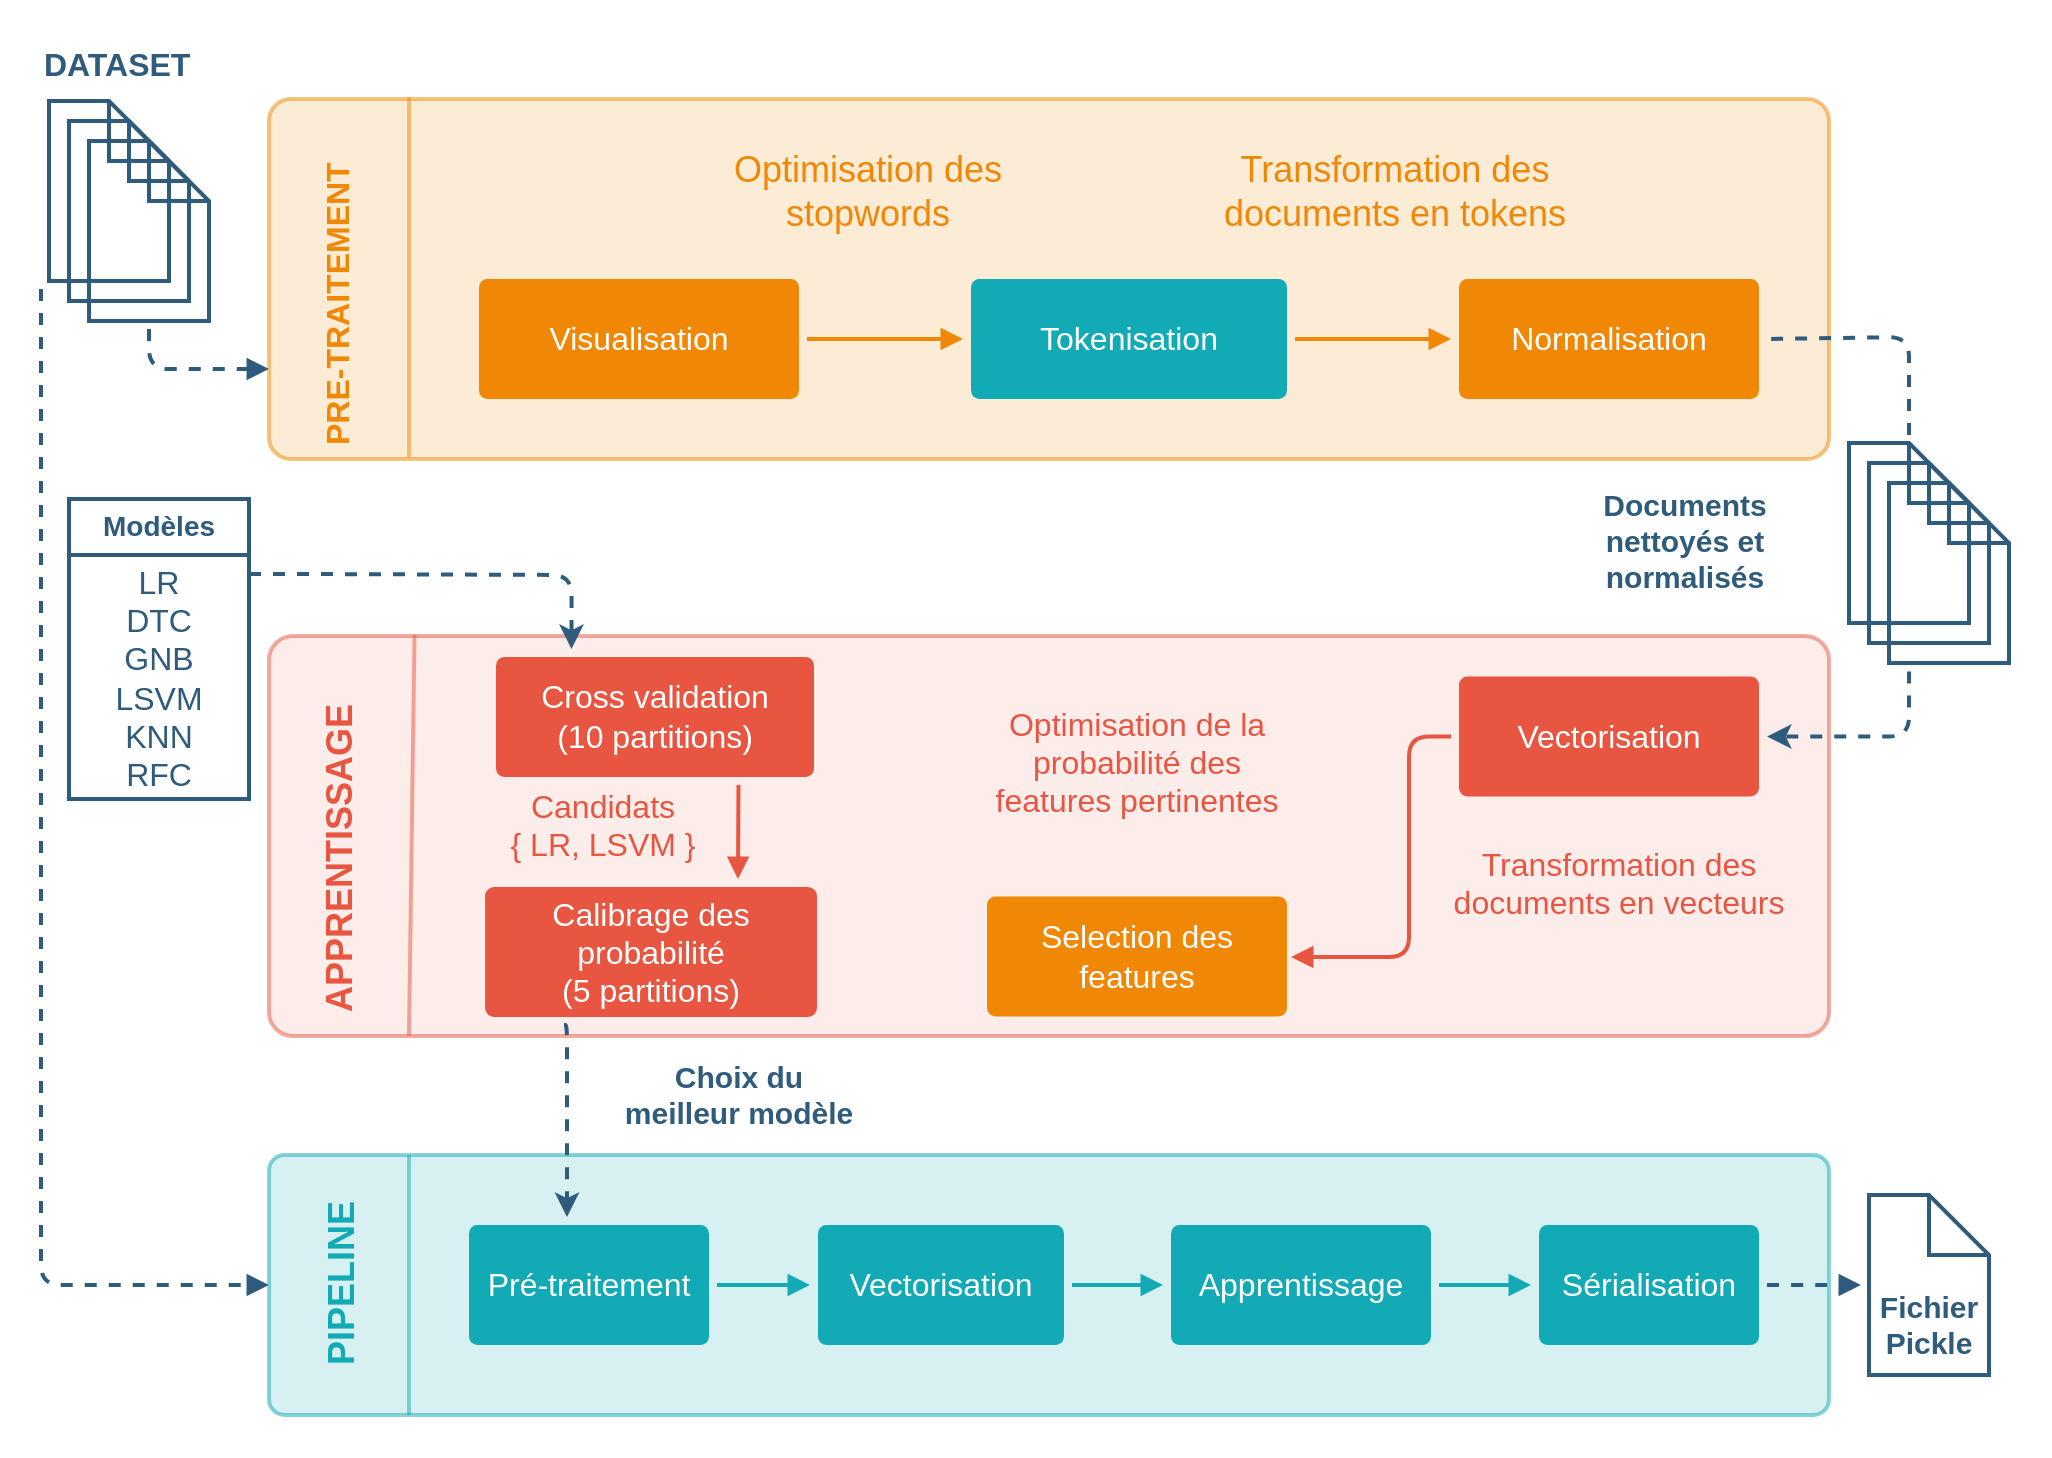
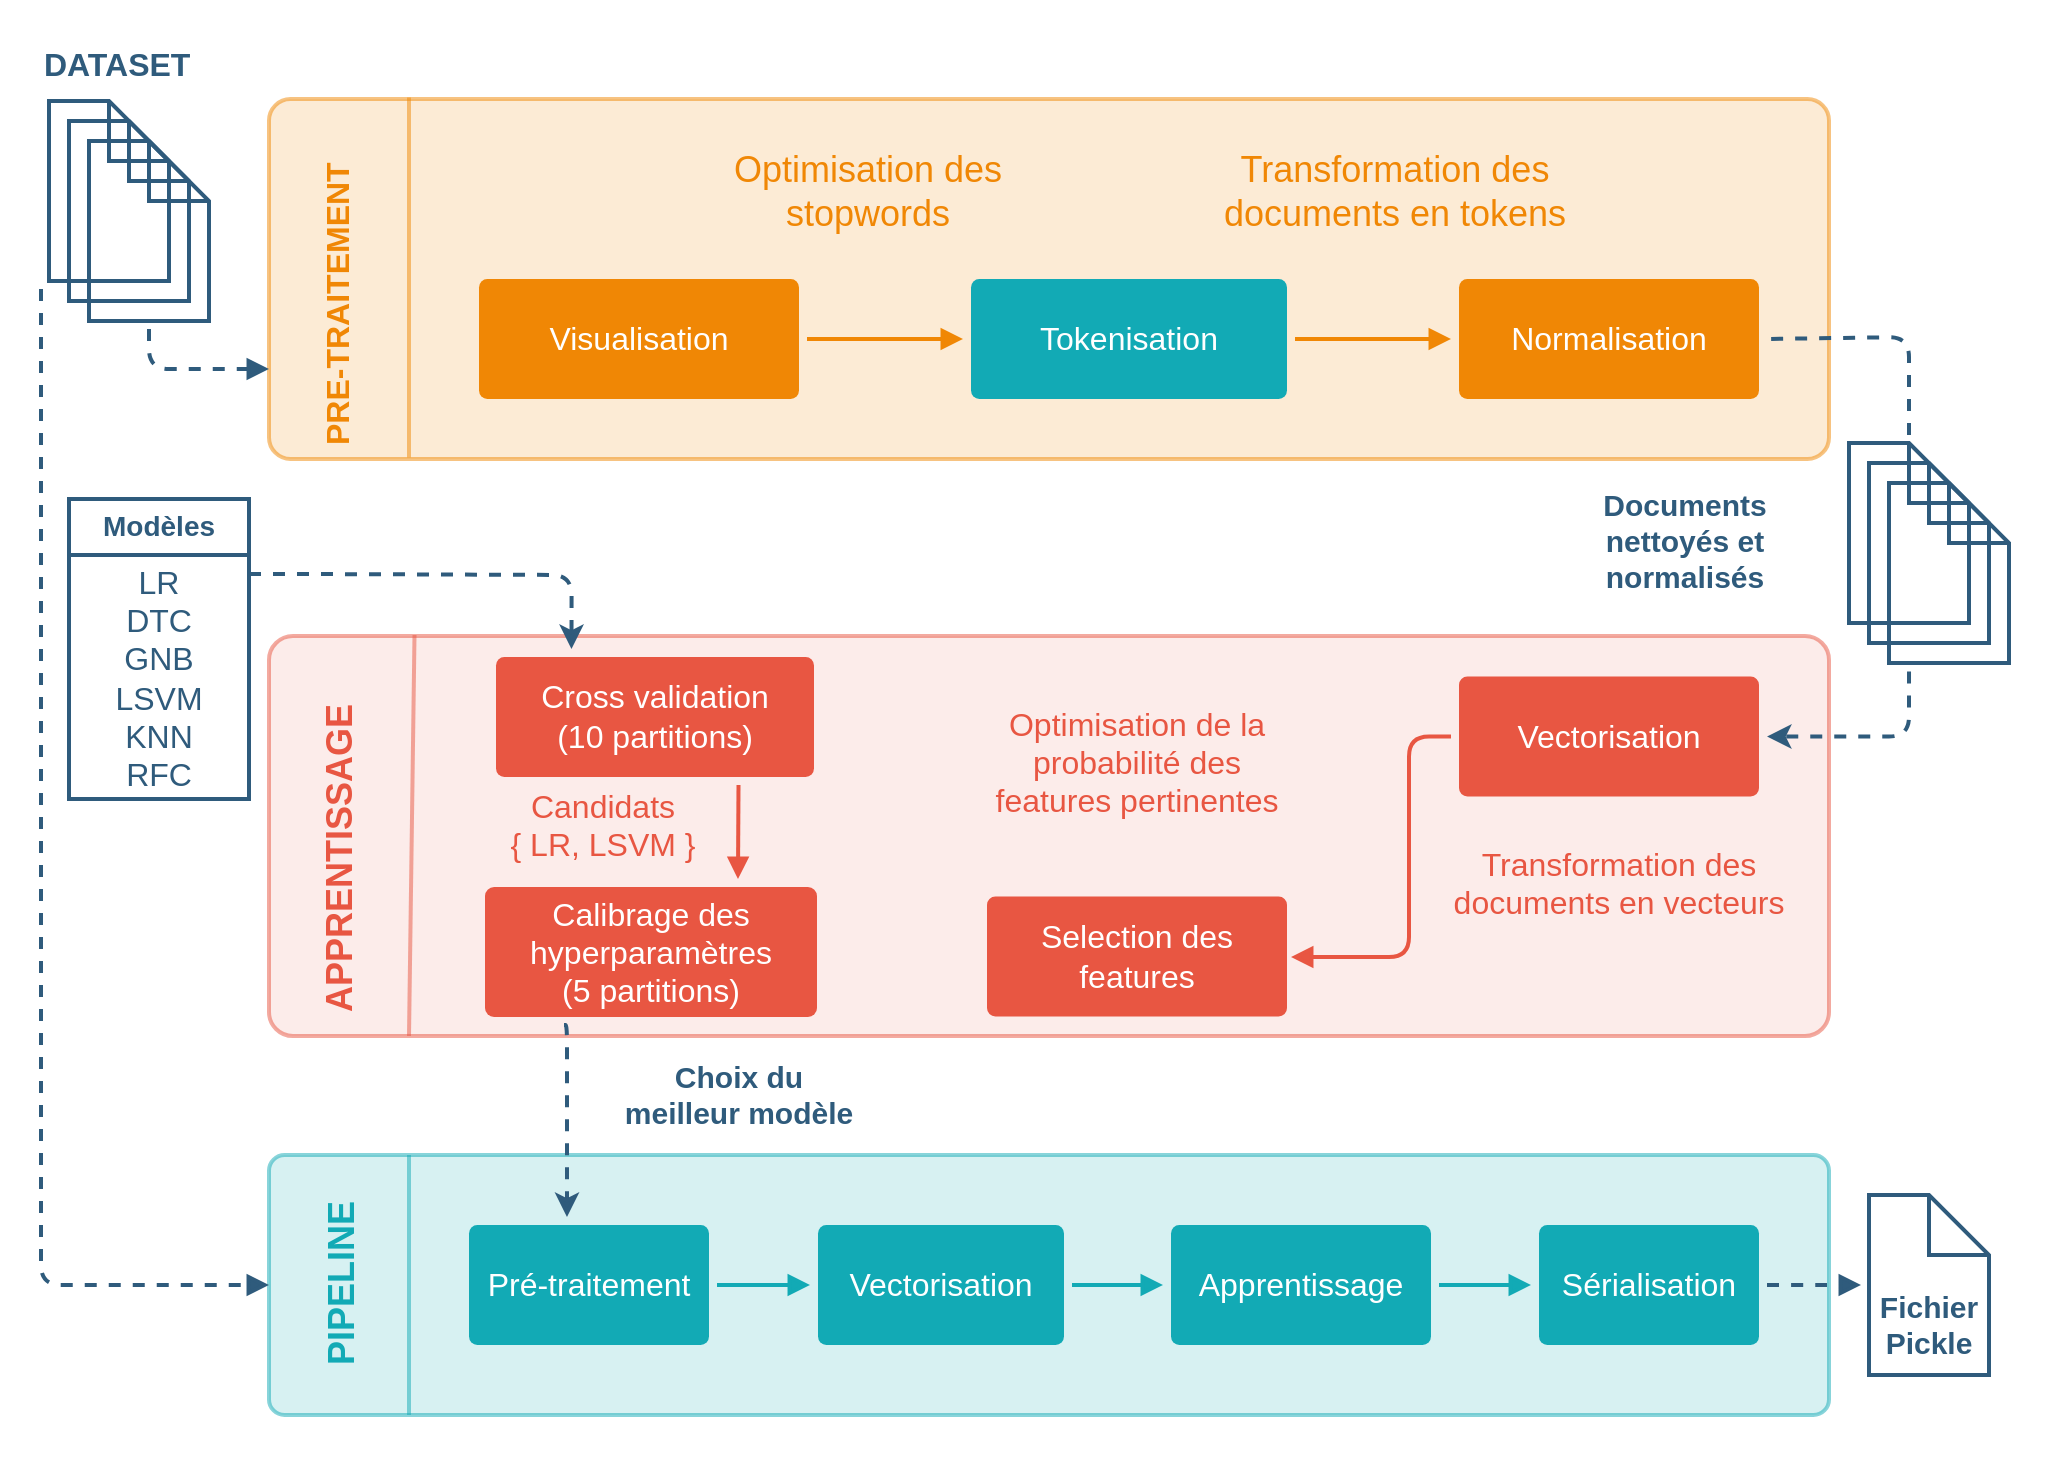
(652, 953) -> (652, 953)
(1137, 957) -> (1137, 957)
